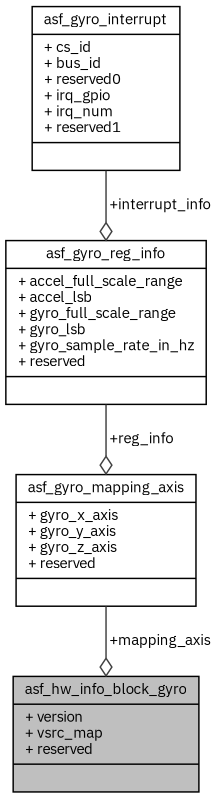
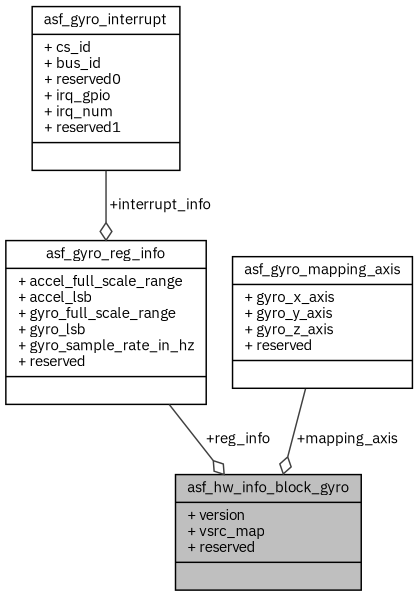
(106, 430) -> (191, 432)
